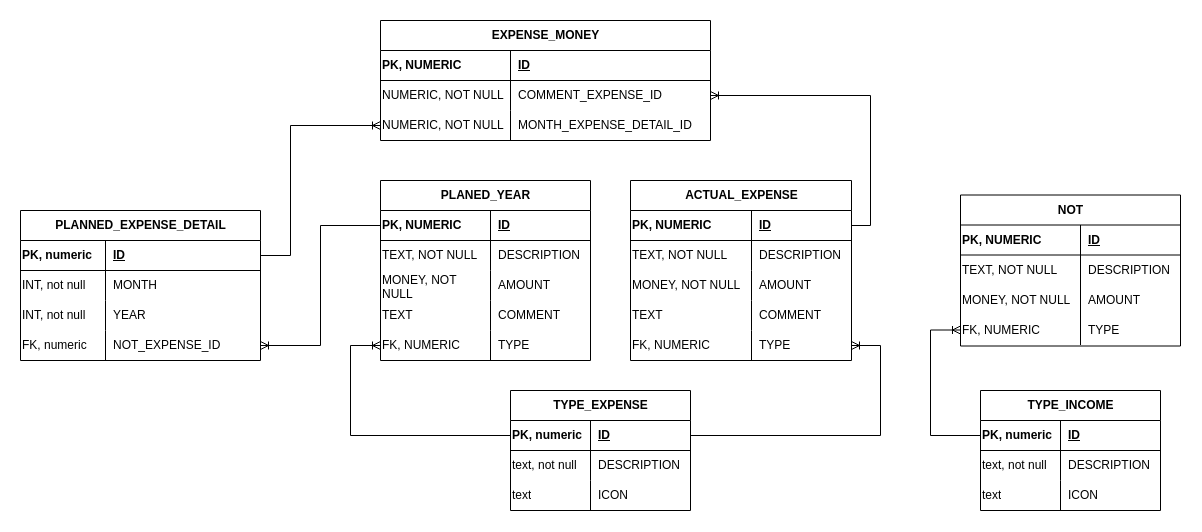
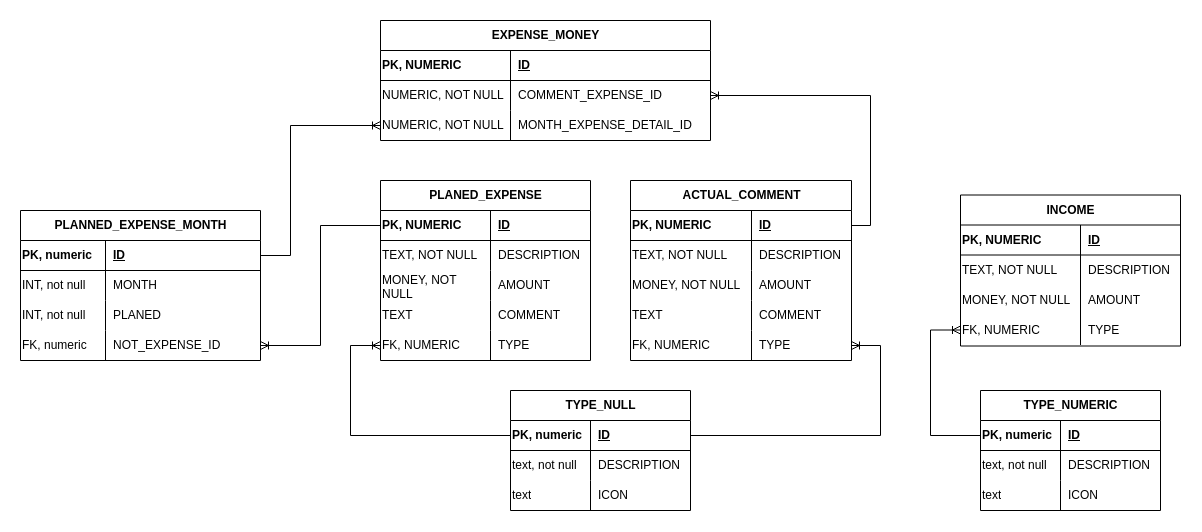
(486, 196) -> (486, 196)
(742, 196) -> (742, 196)
(1071, 211) -> (1071, 211)
(141, 226) -> (141, 226)
(127, 316) -> (134, 316)
(601, 406) -> (601, 406)
(1071, 406) -> (1071, 406)
